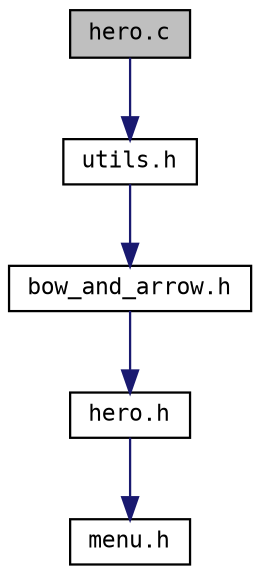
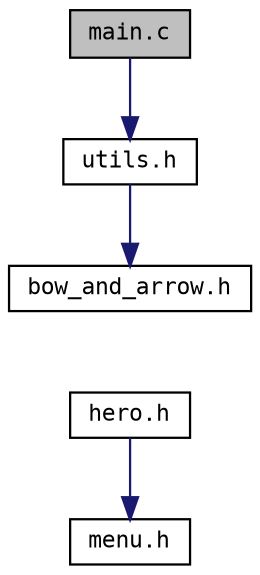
(130, 34) -> (130, 34)
(130, 340) -> none
